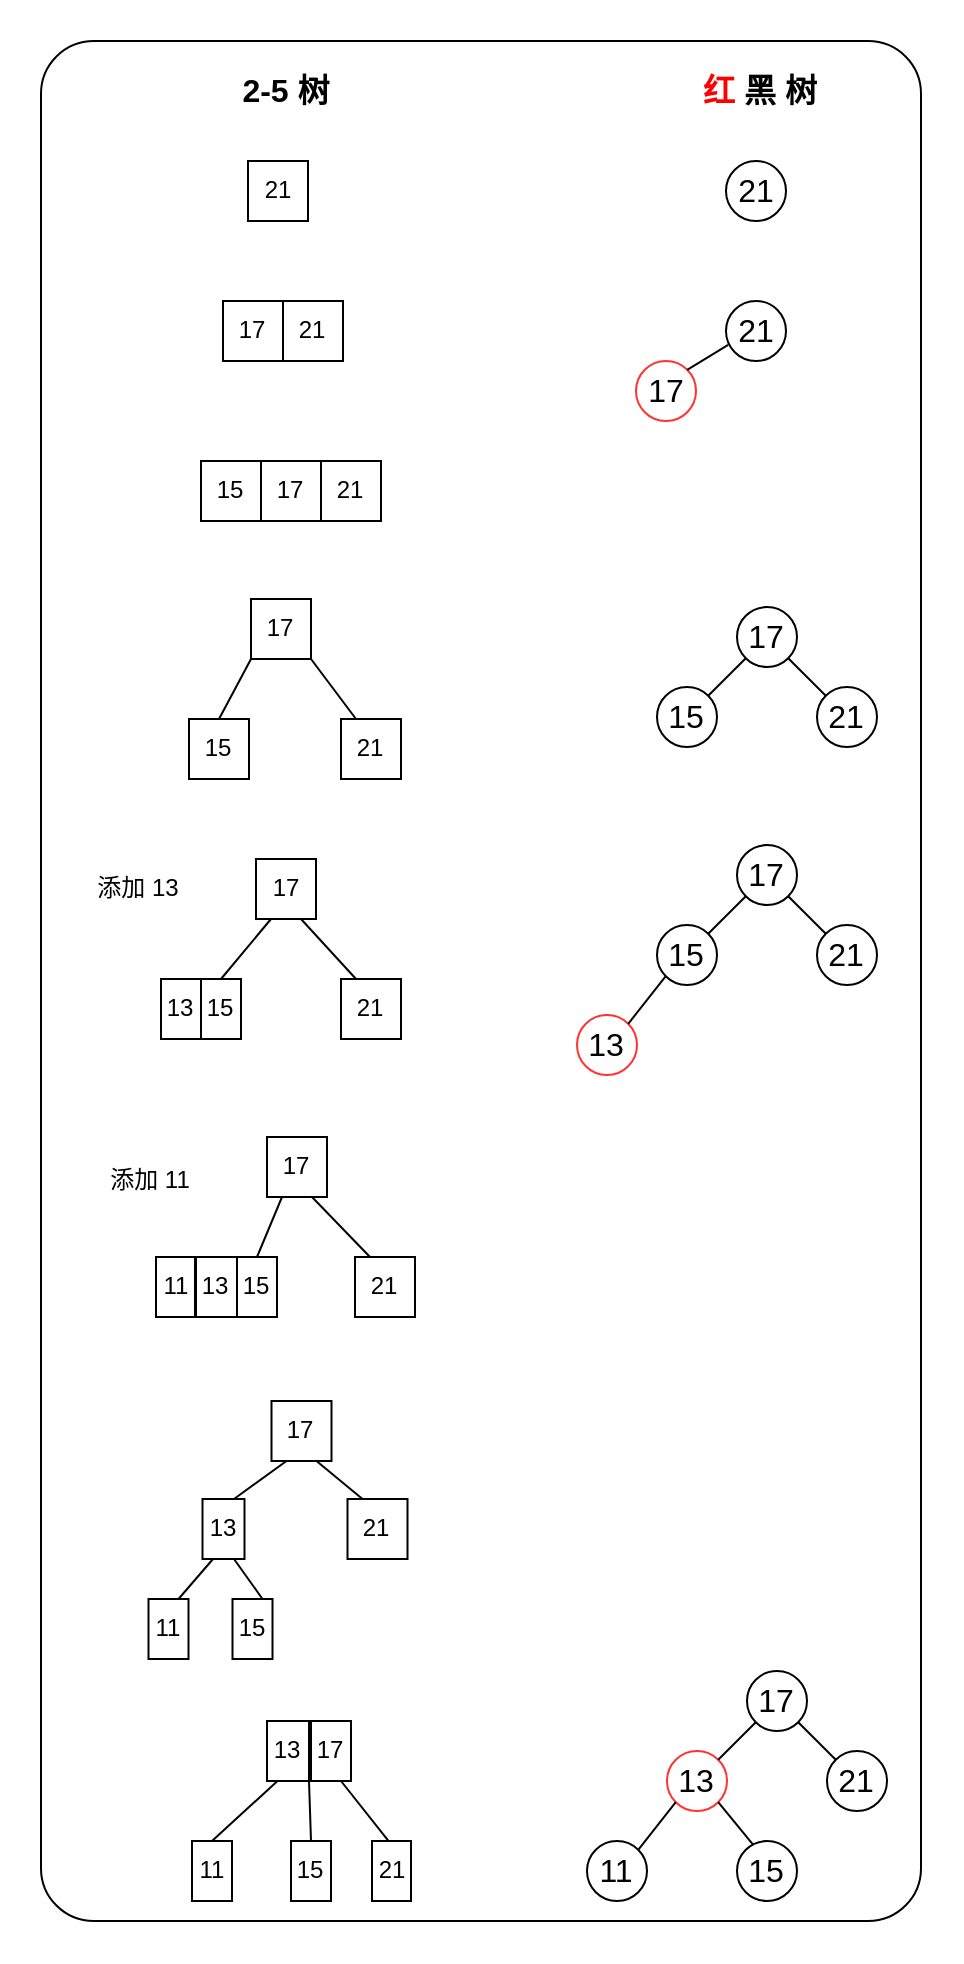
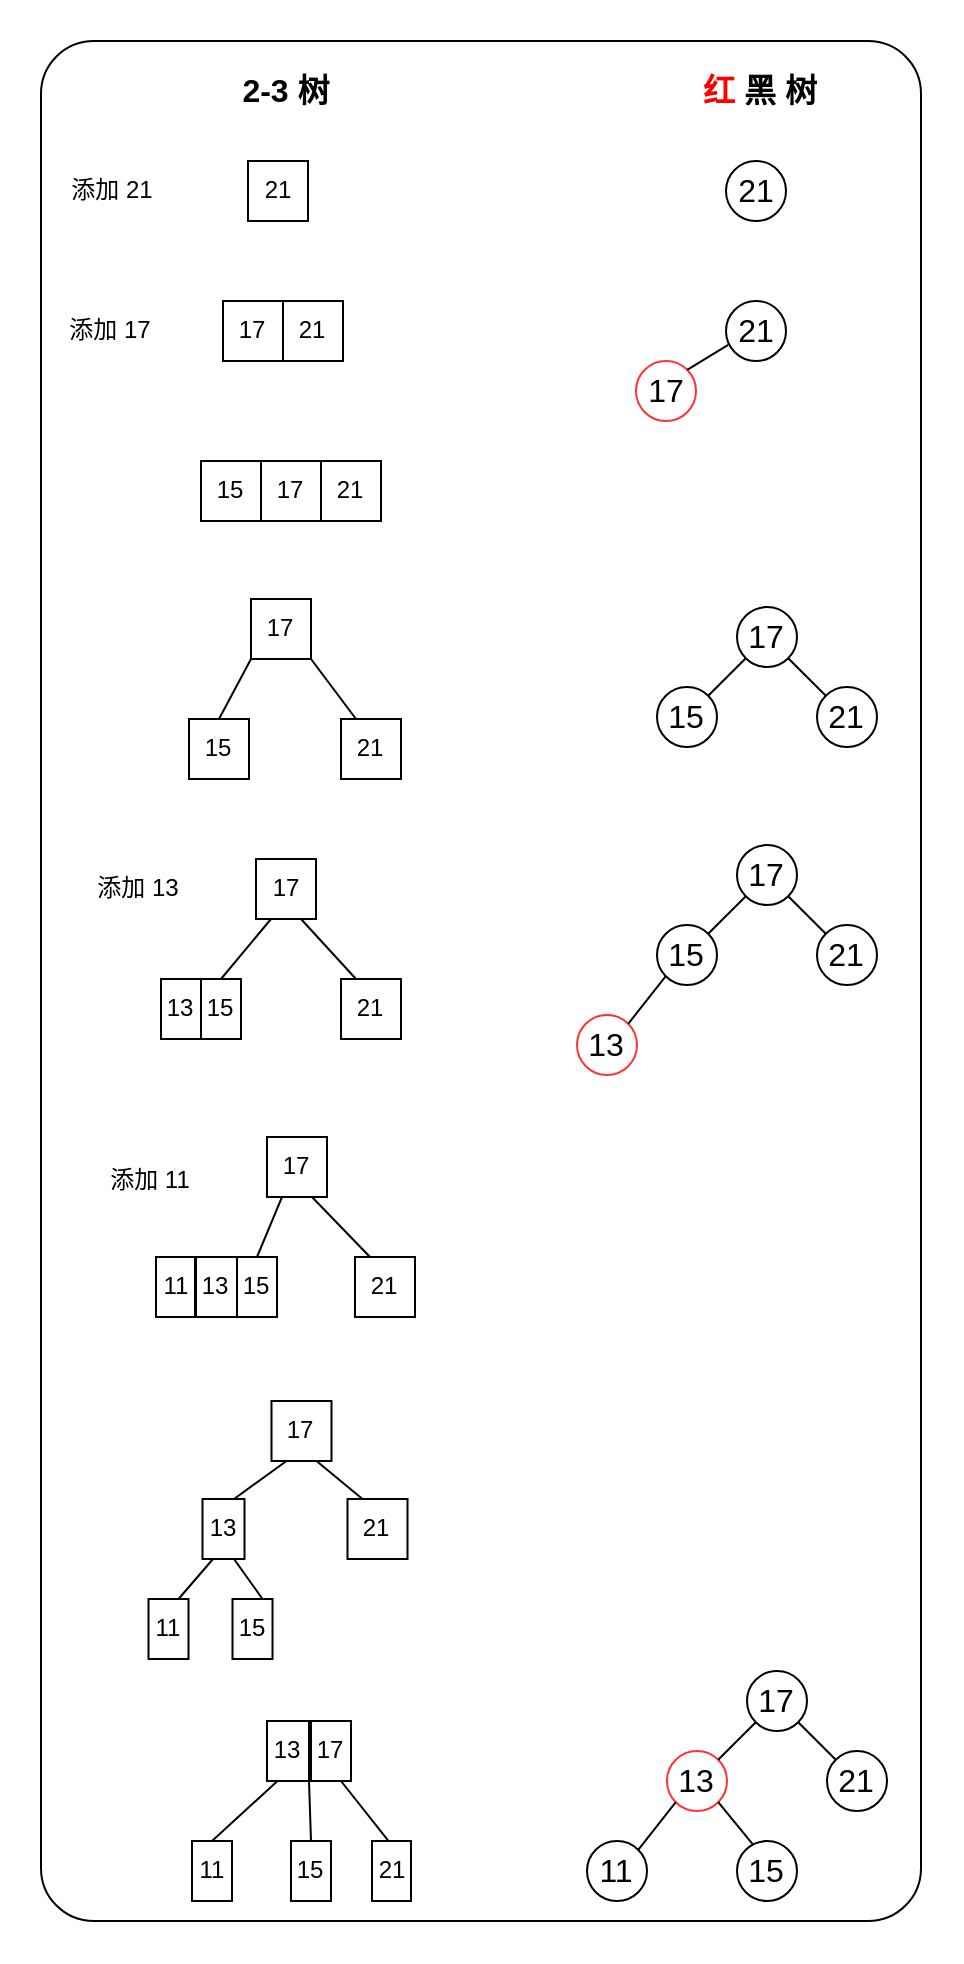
(287, 91) -> (287, 91)
none -> (112, 191)
none -> (111, 331)
